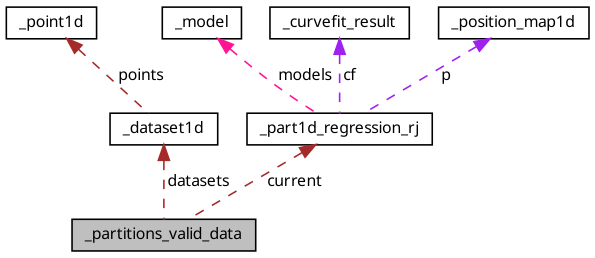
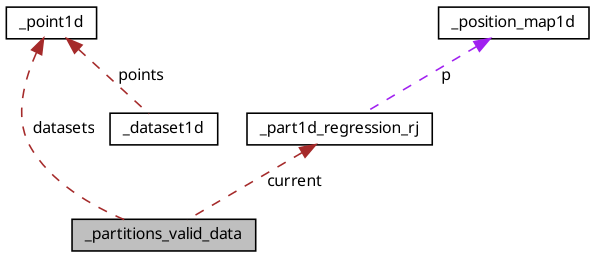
(202, 23) -> none
(340, 23) -> none
(164, 190) -> (37, 157)
